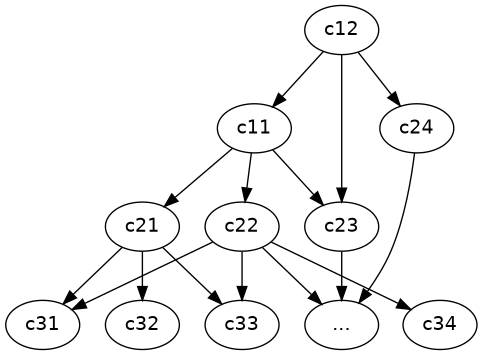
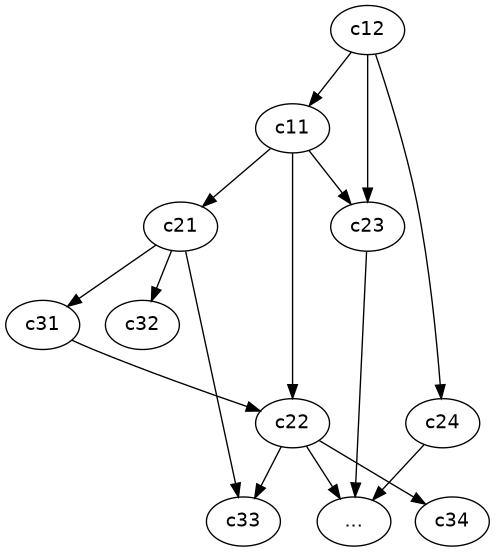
(152, 271) -> (159, 375)
